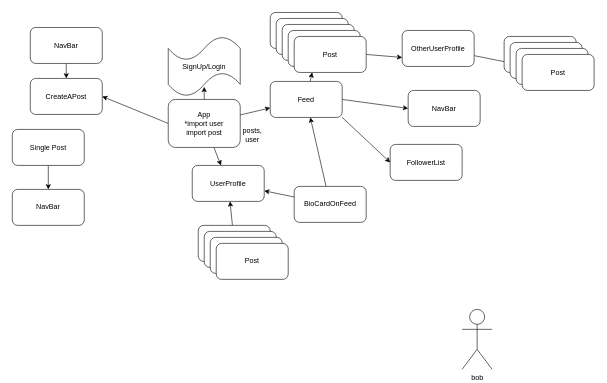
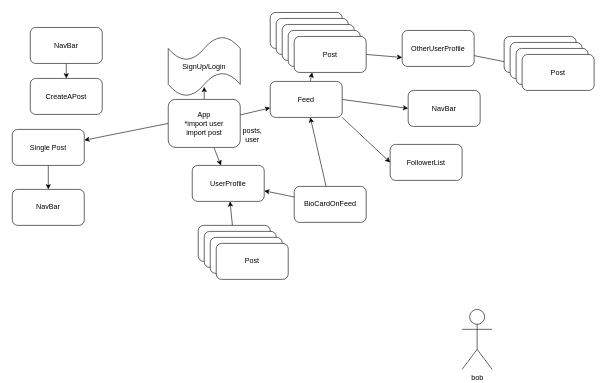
(136, 110) -> (127, 132)
